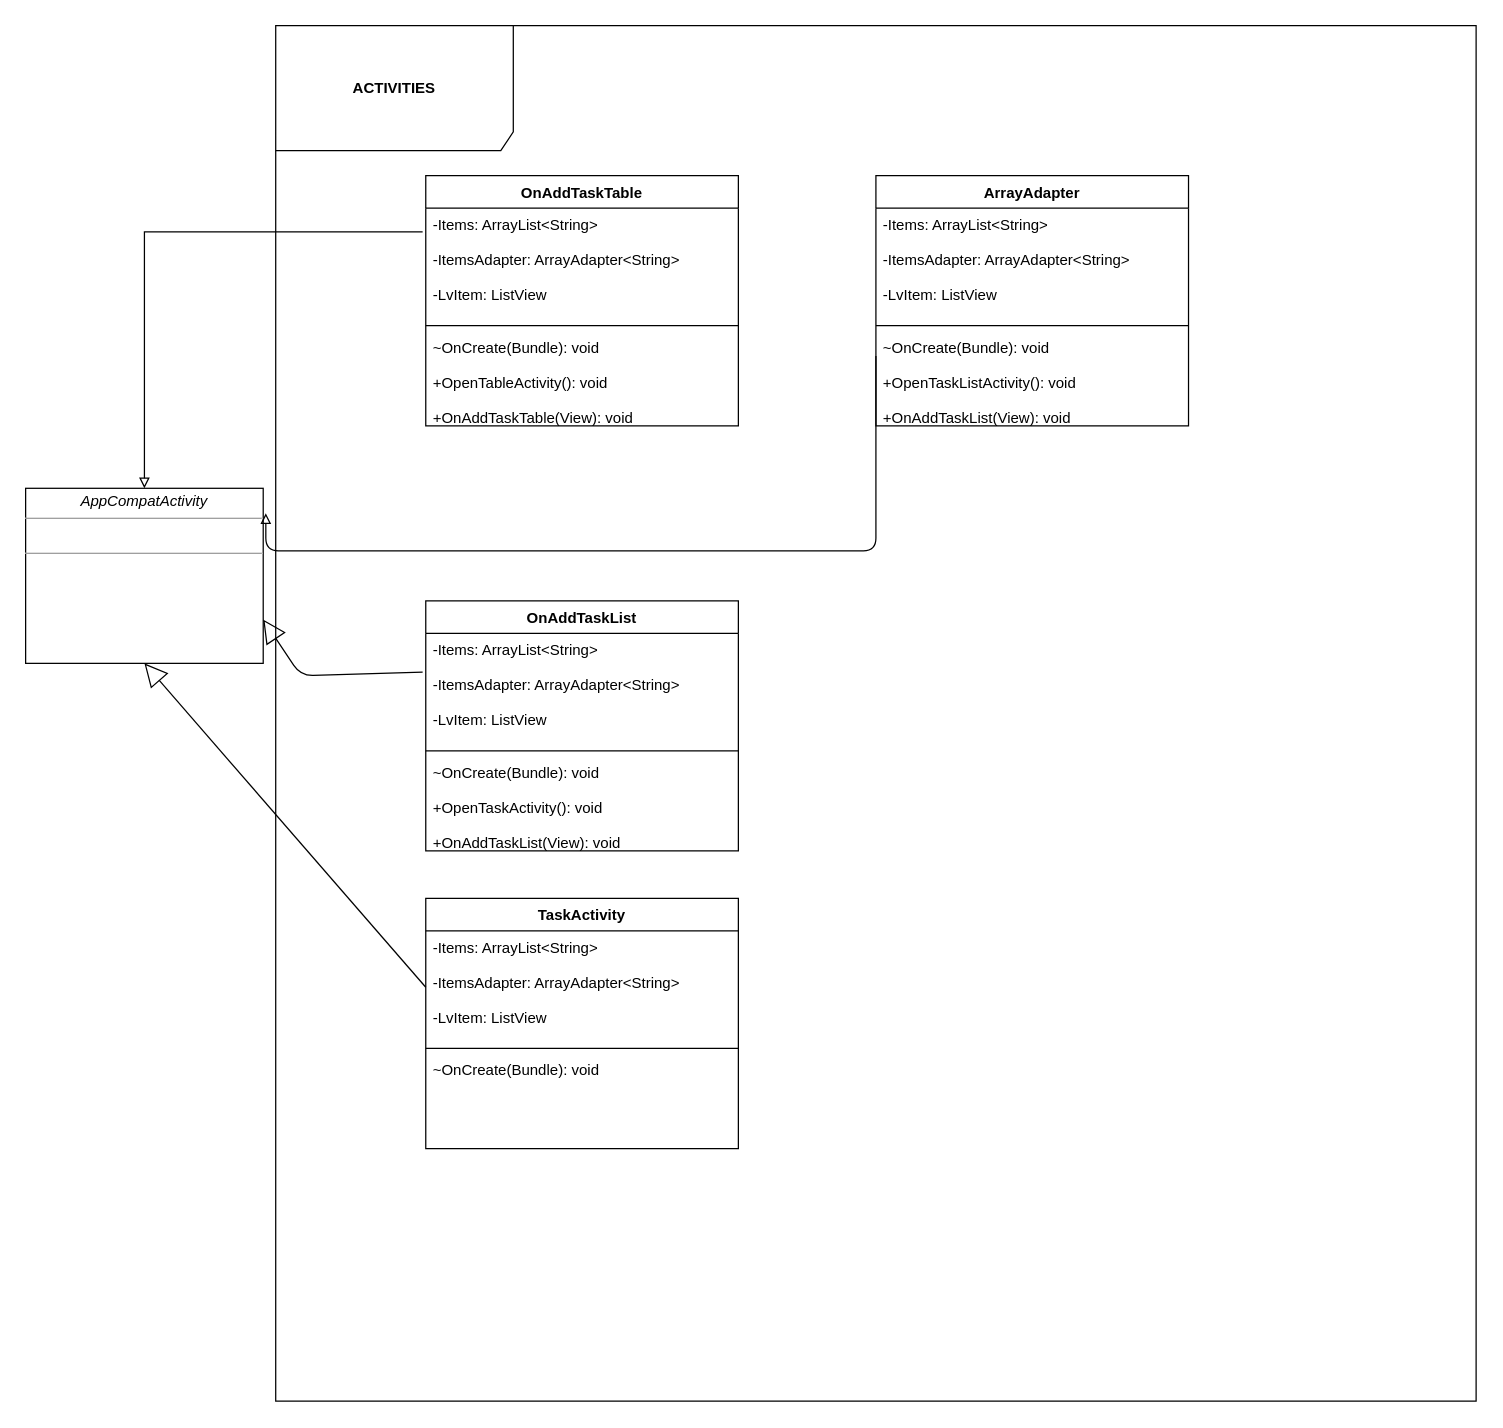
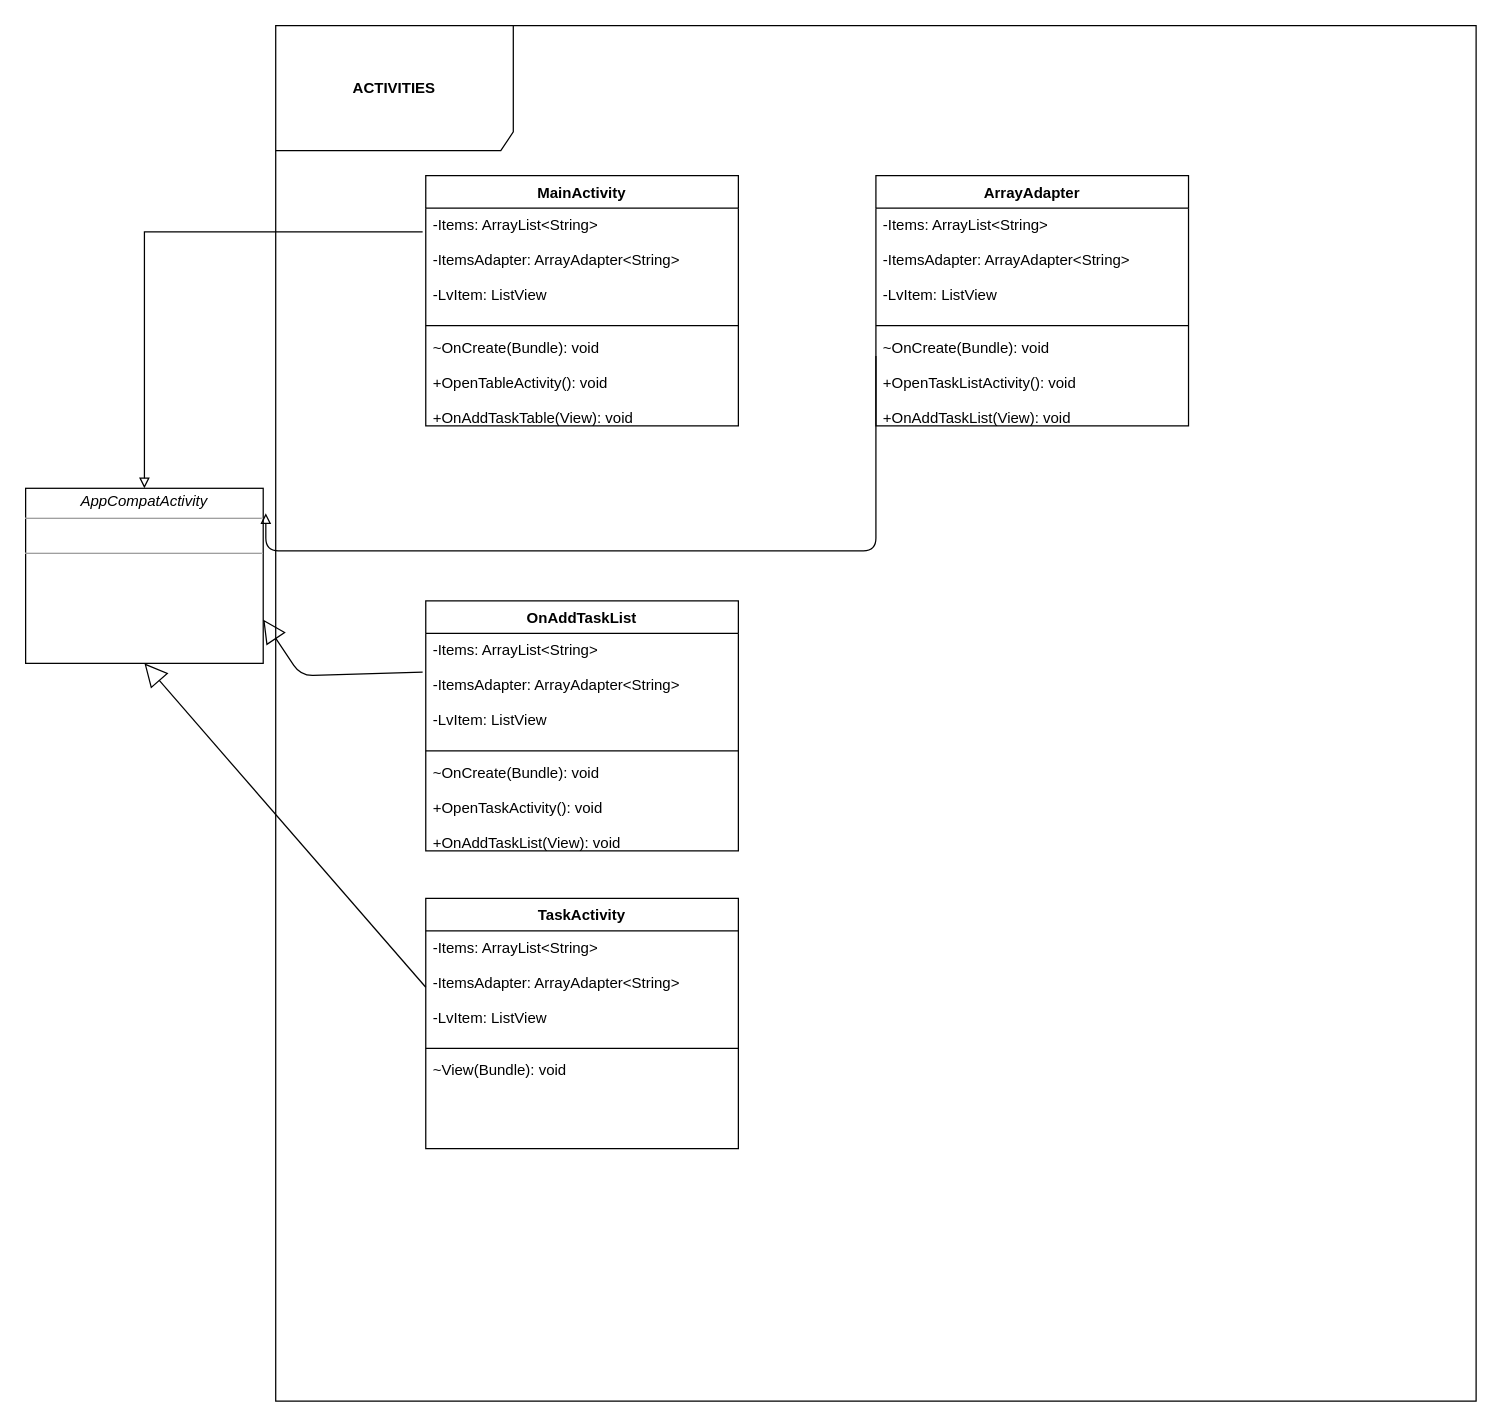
(581, 193) -> (581, 193)
(521, 1070) -> (503, 1070)
